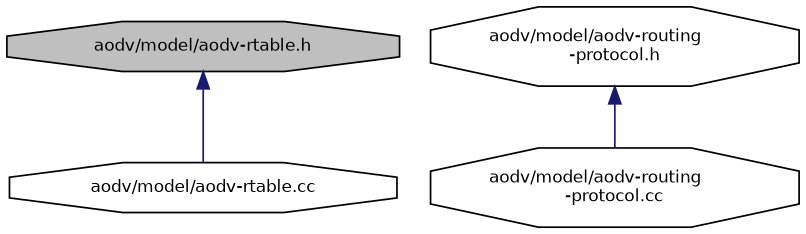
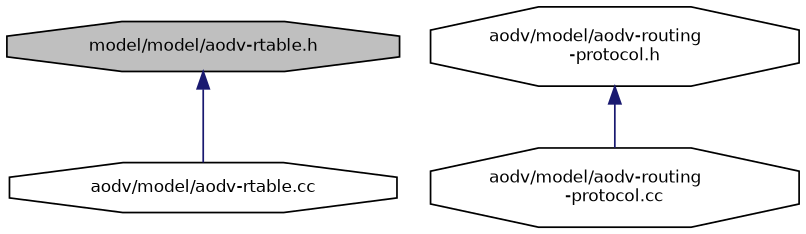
(203, 46) -> (203, 46)
